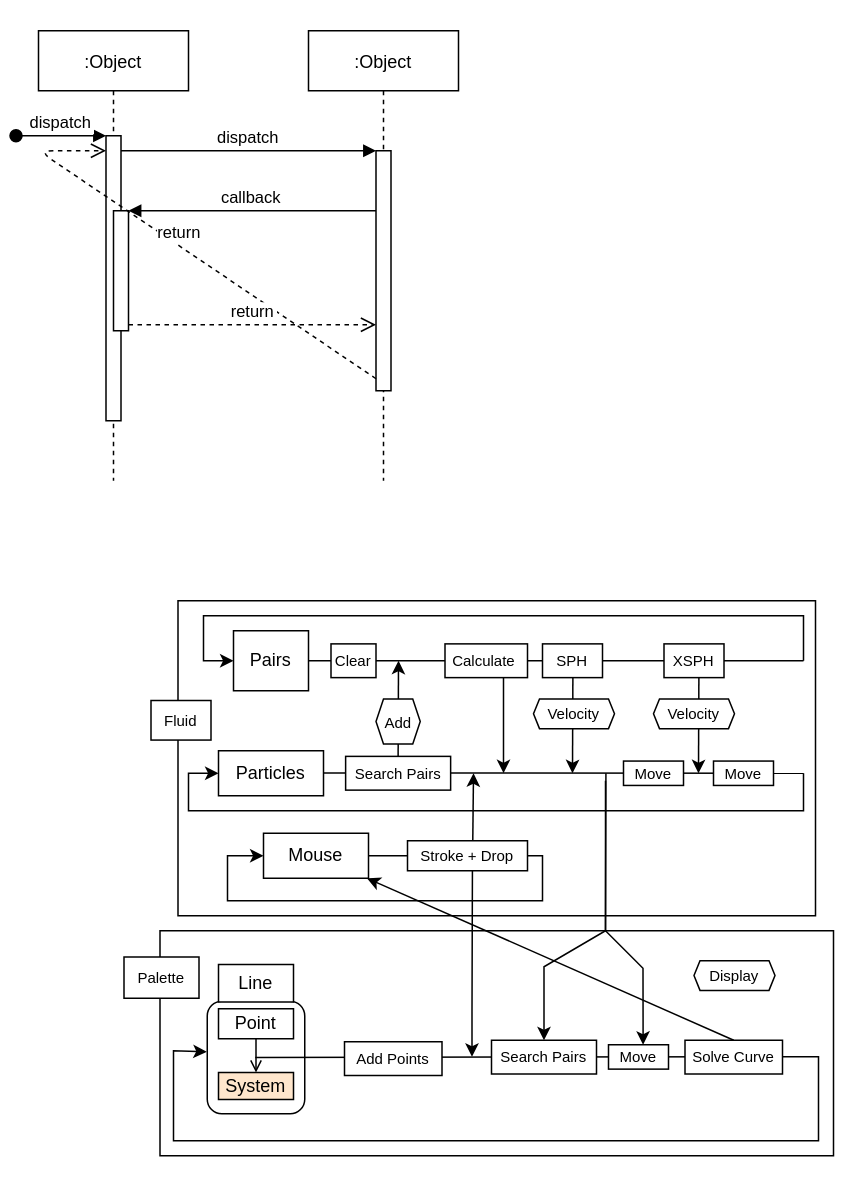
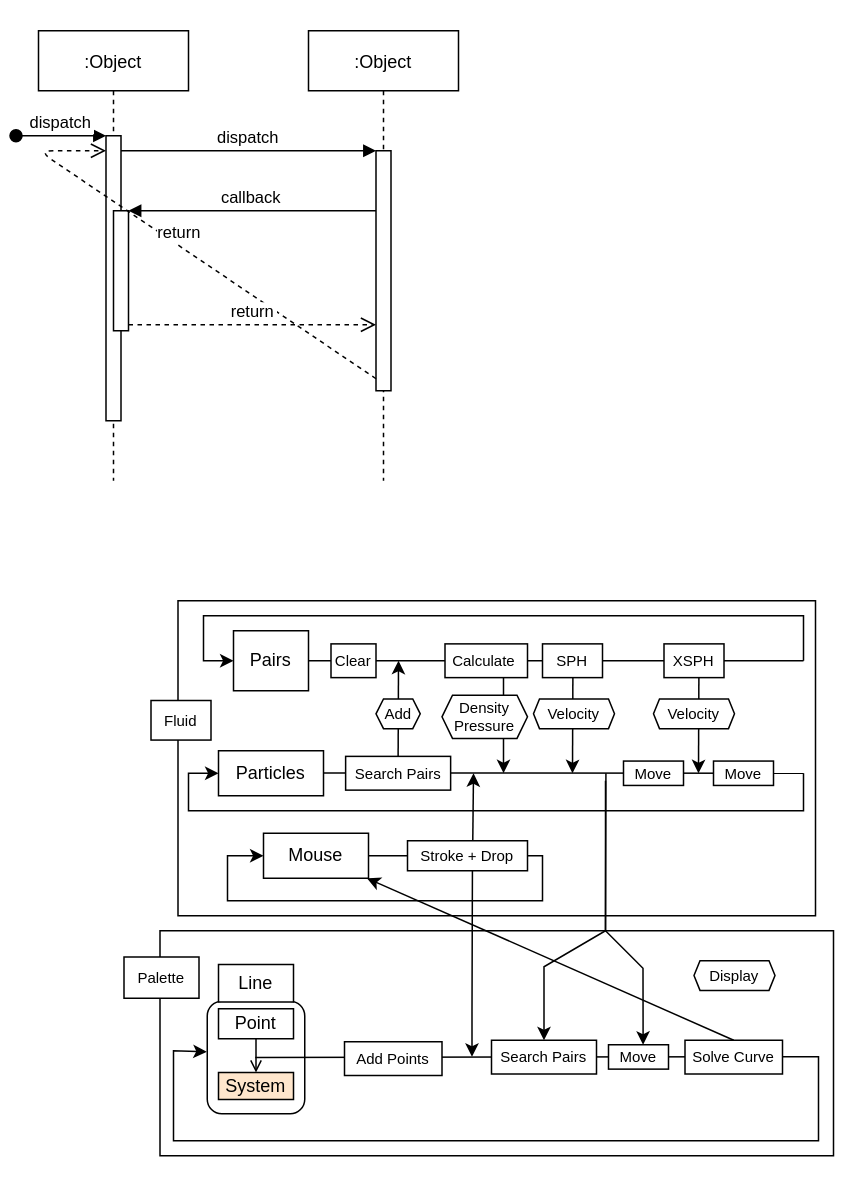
none -> (485, 717)
(398, 722) -> (398, 714)
